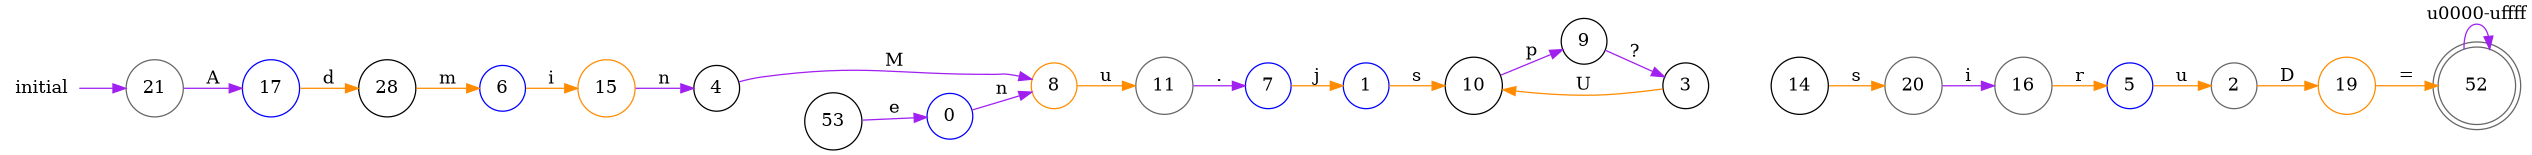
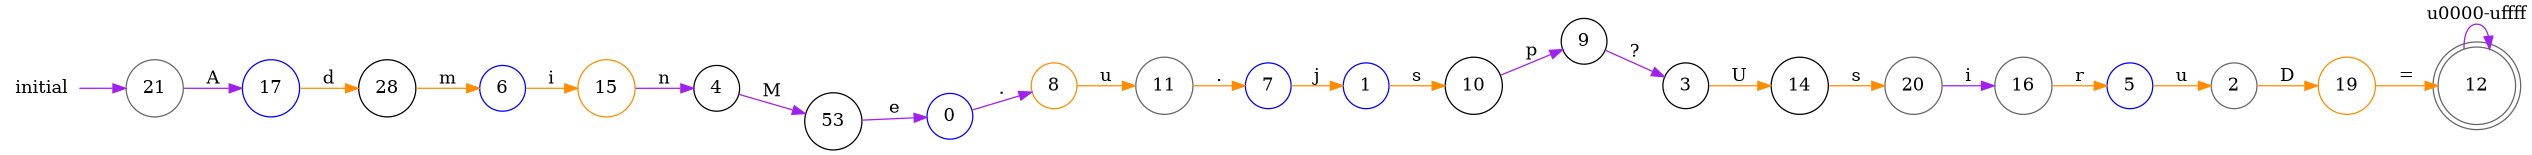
(879, 71) -> (766, 102)
(1213, 86) -> (1213, 86)
(2477, 86) -> (2477, 86)
(1002, 89) -> (1002, 89)
(1589, 95) -> (1733, 86)
